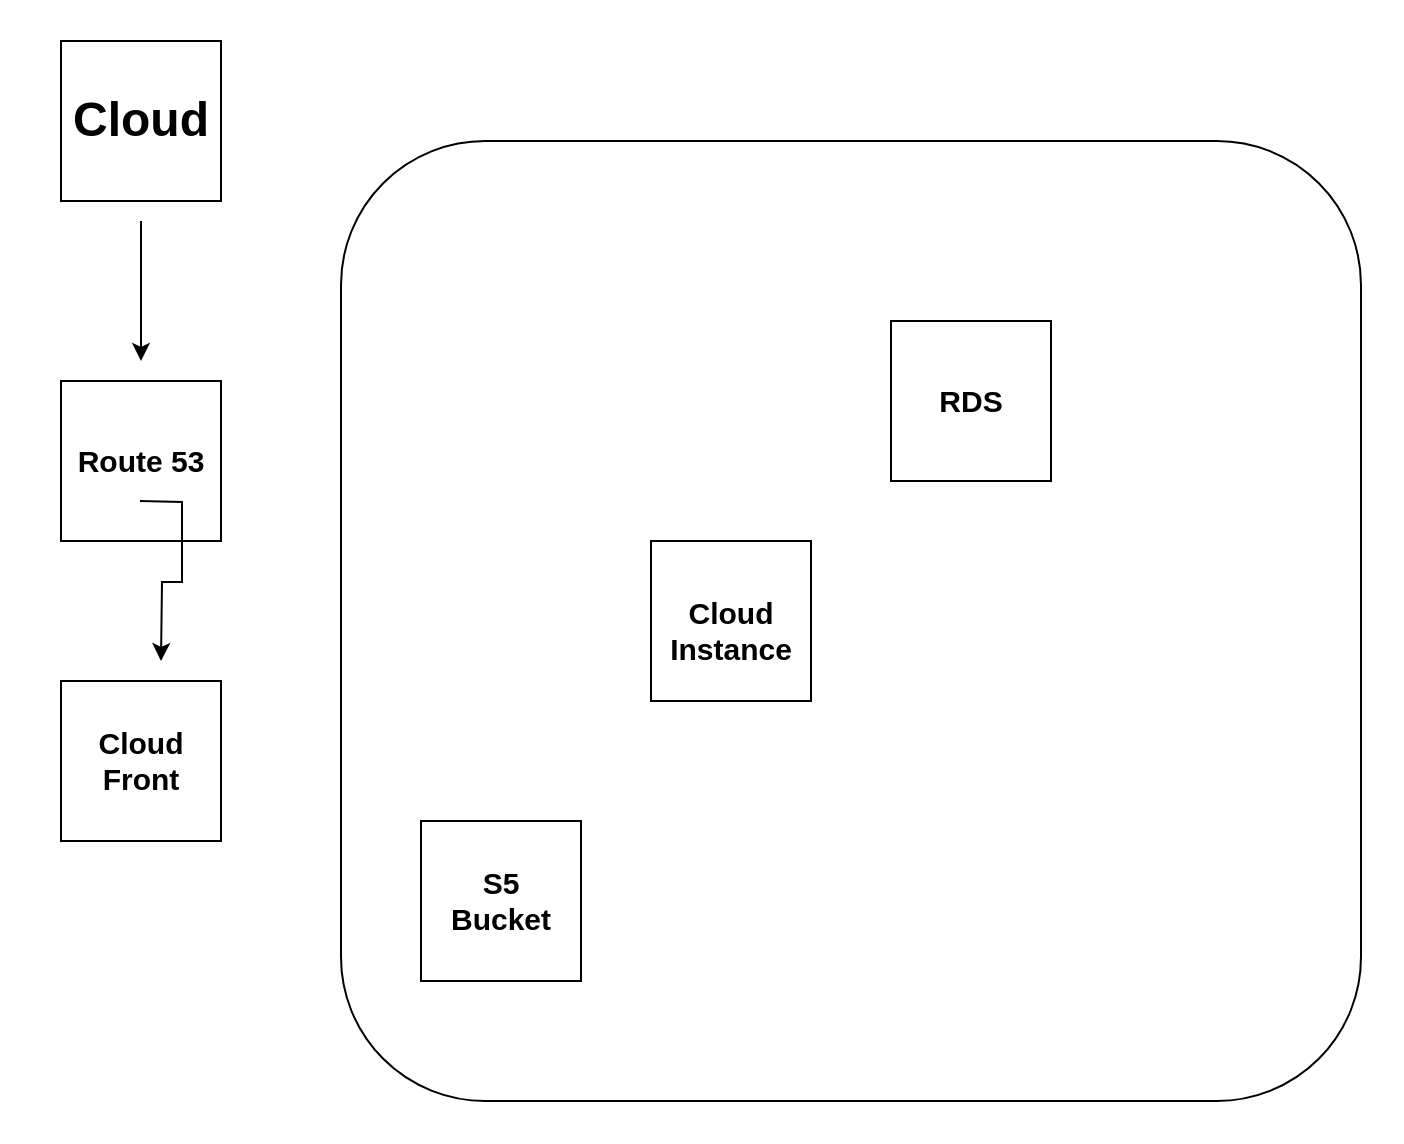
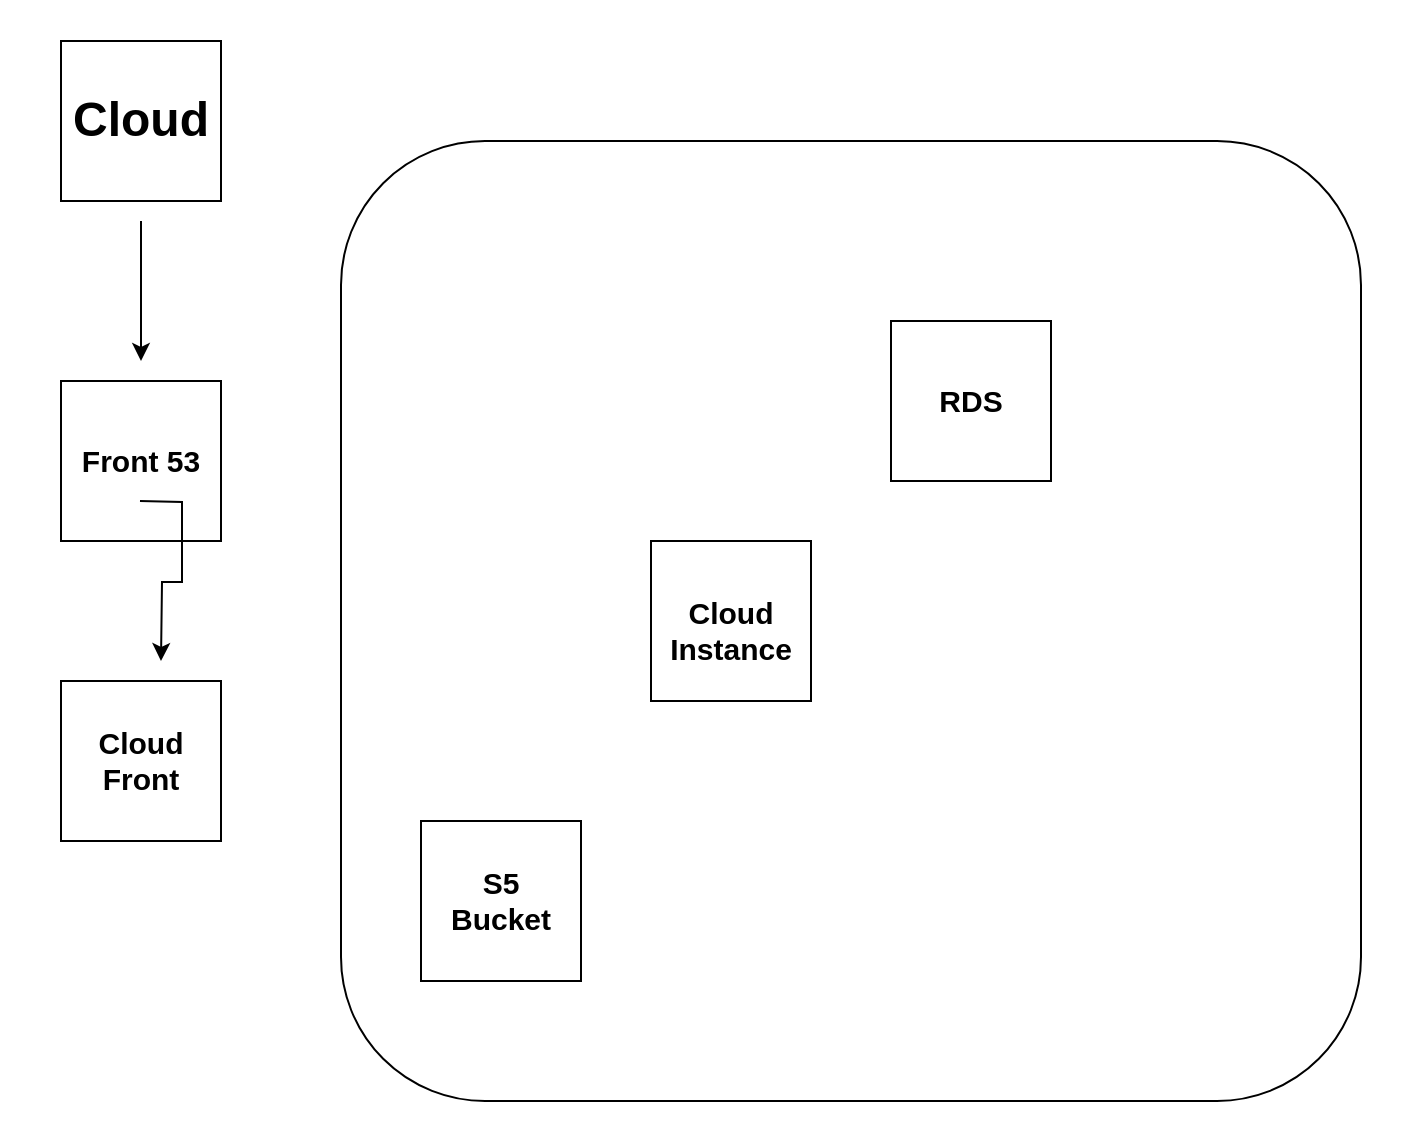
(142, 461) -> (142, 461)
